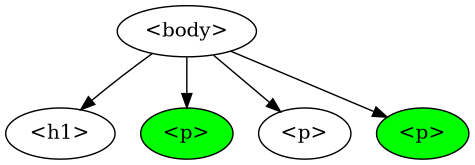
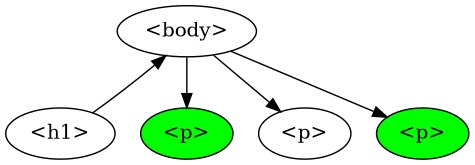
(122, 76) -> (124, 90)
